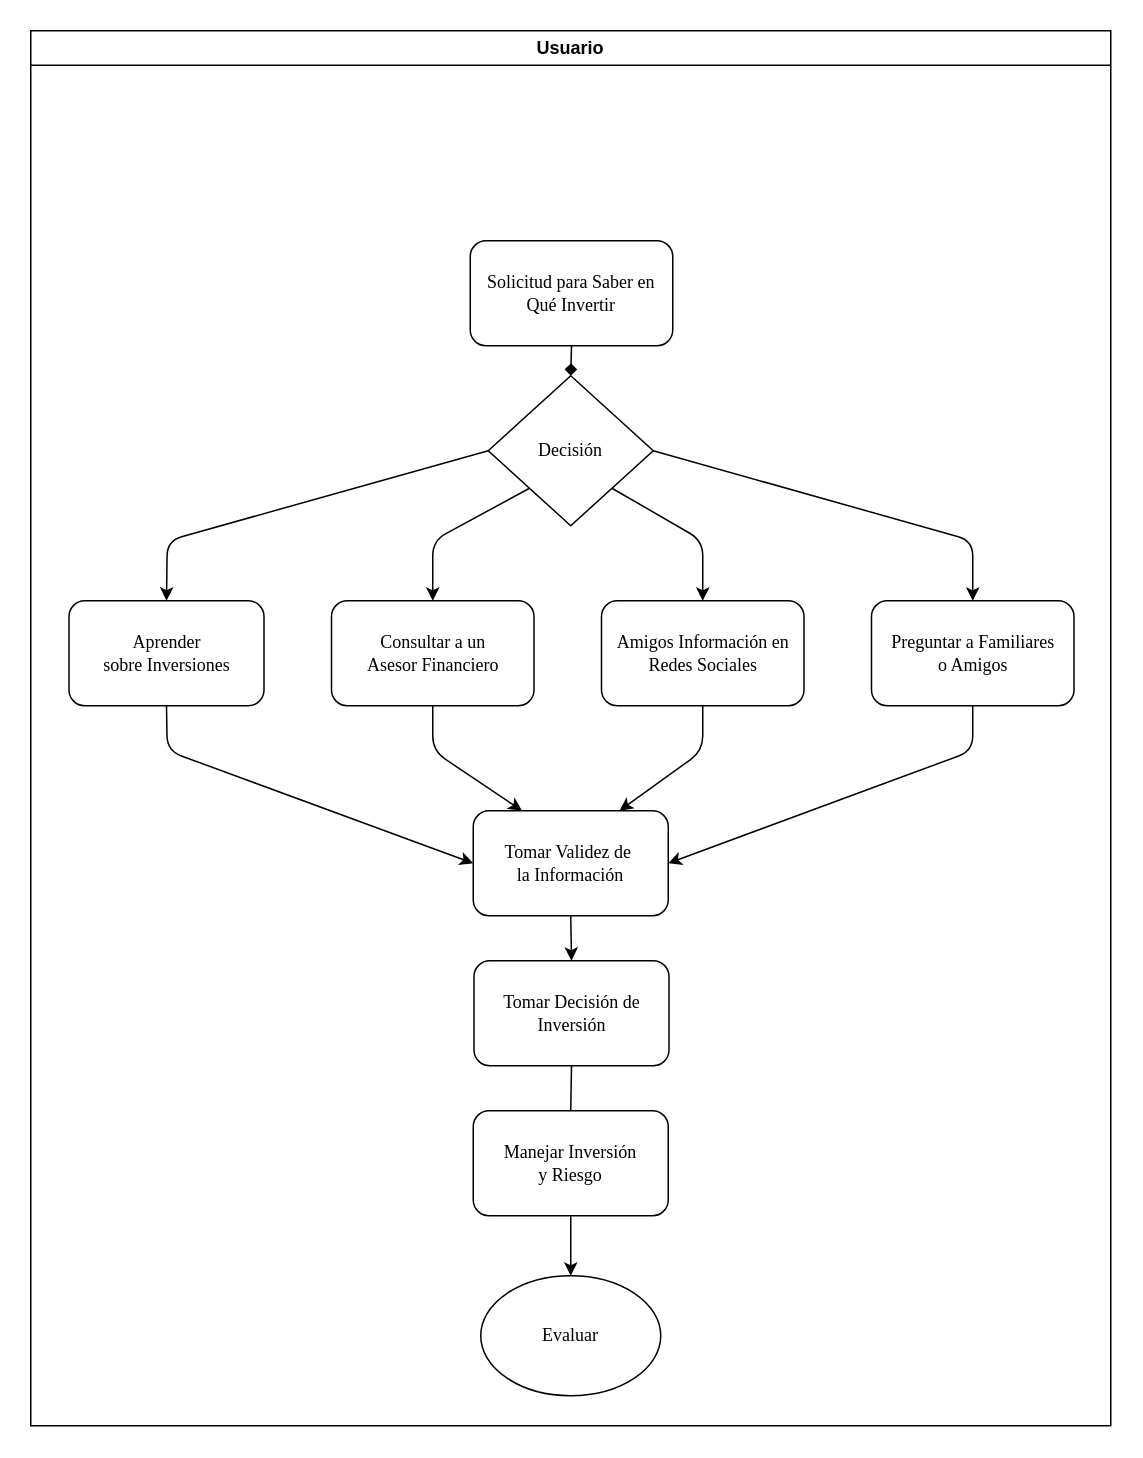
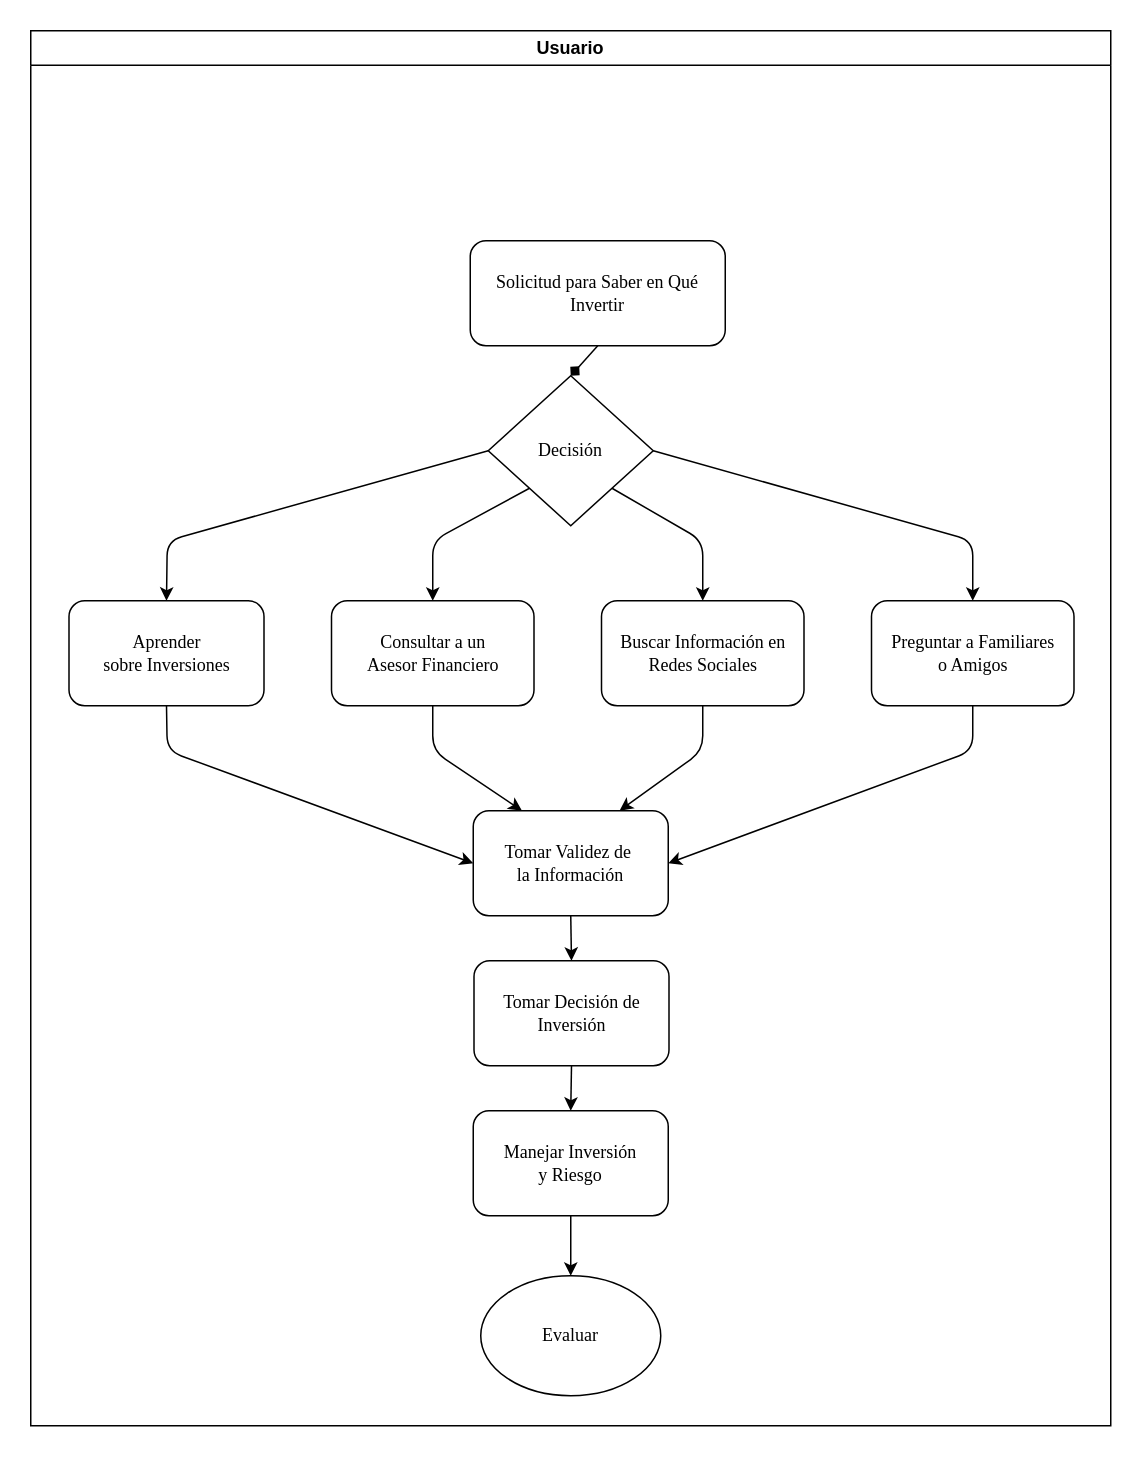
(572, 293) -> (598, 293)
(704, 653) -> (704, 653)
(571, 1103) -> (571, 1099)
